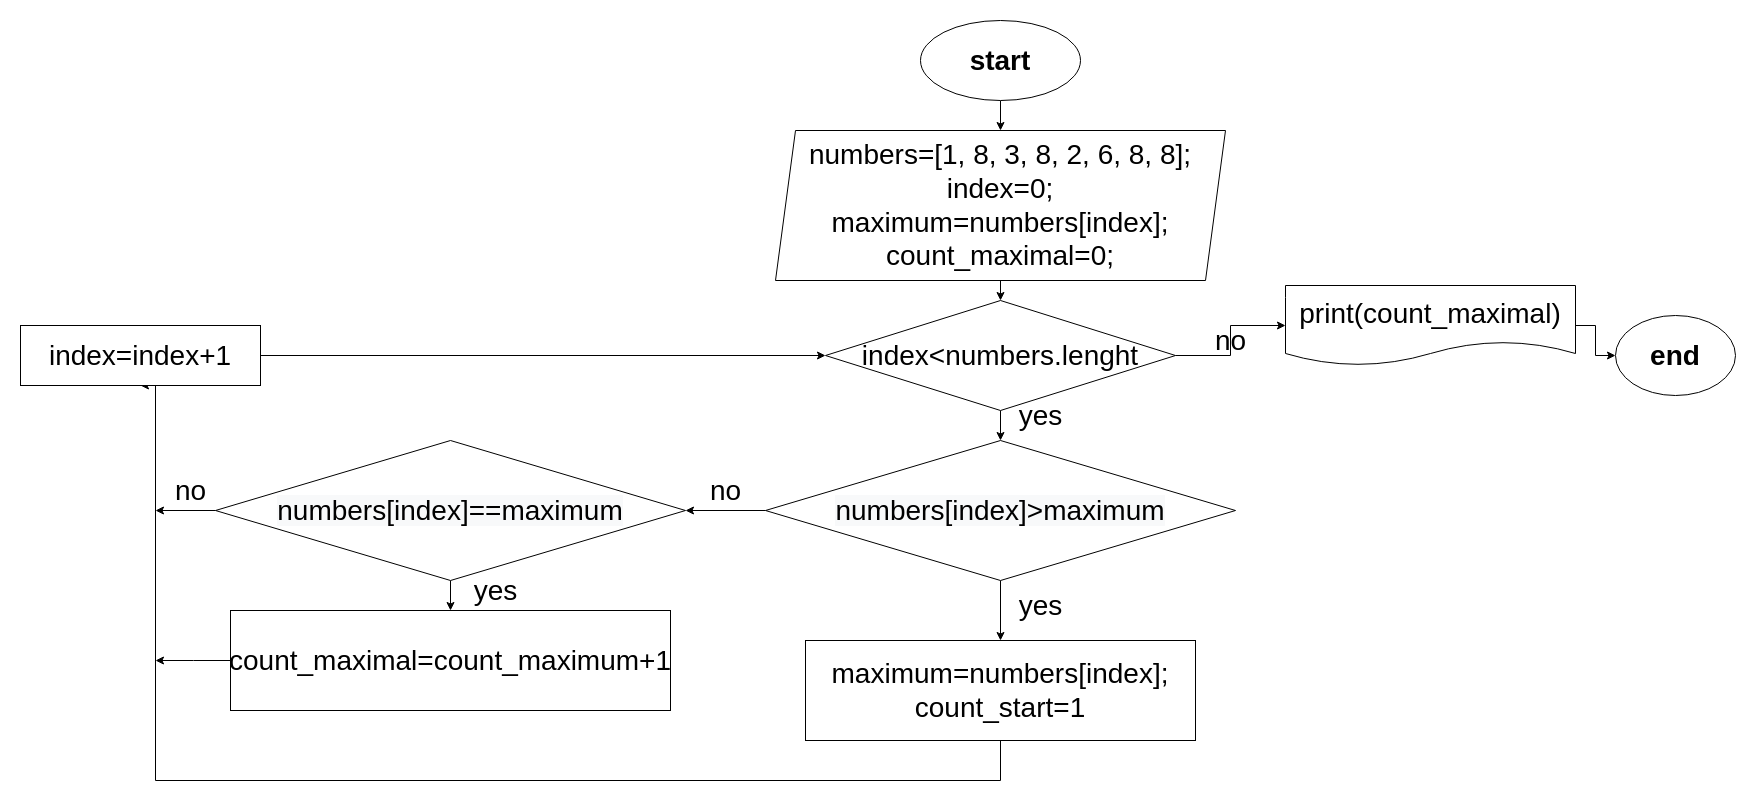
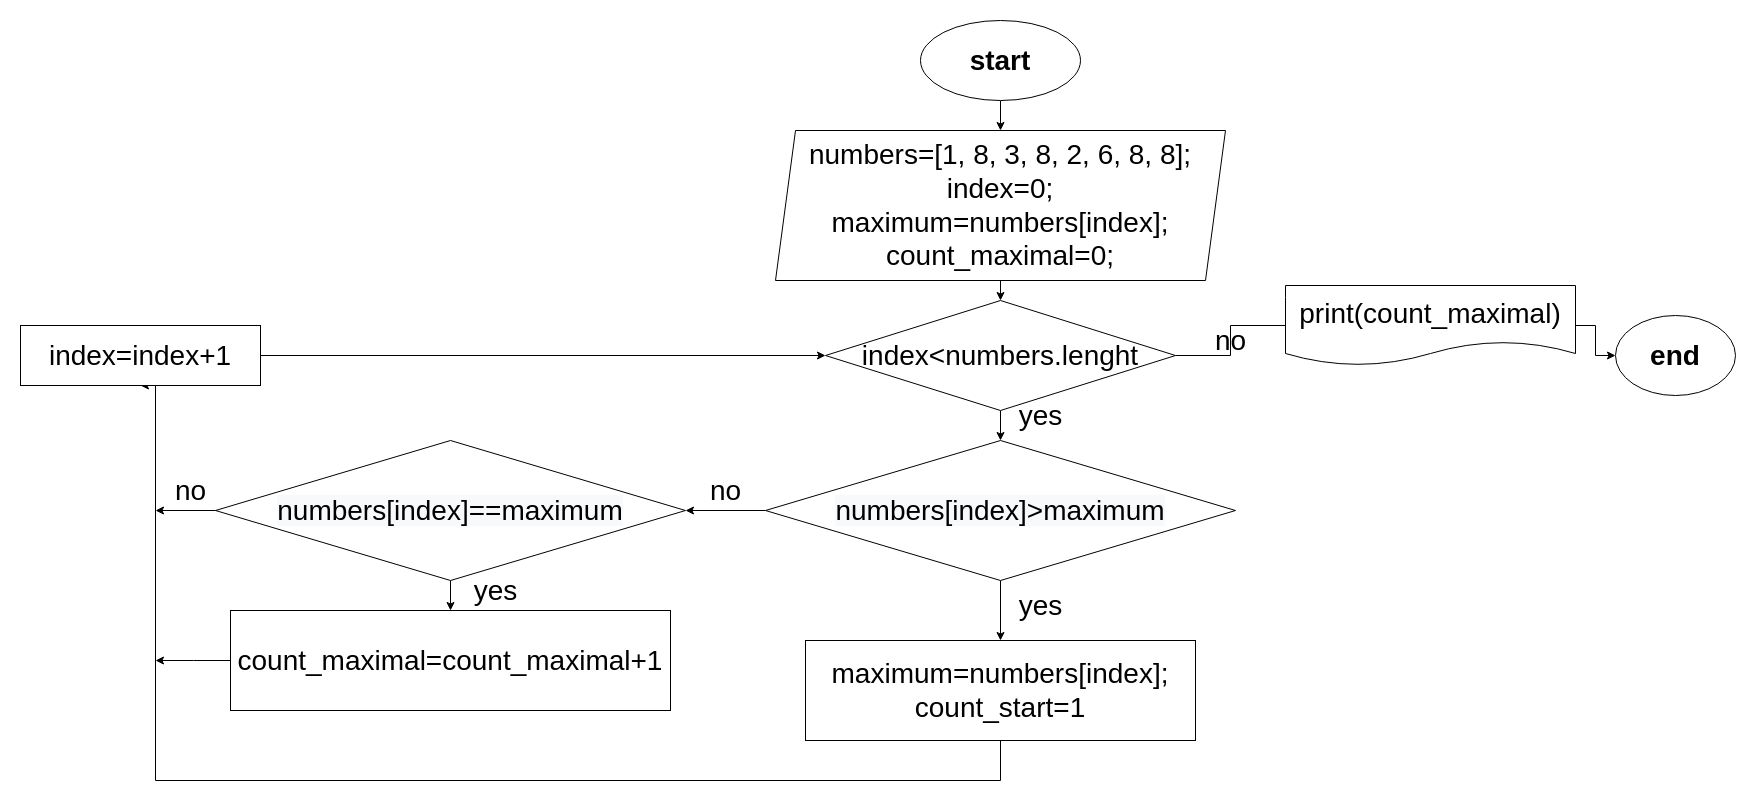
(1277, 326) -> (1280, 326)
(451, 661) -> (451, 661)
